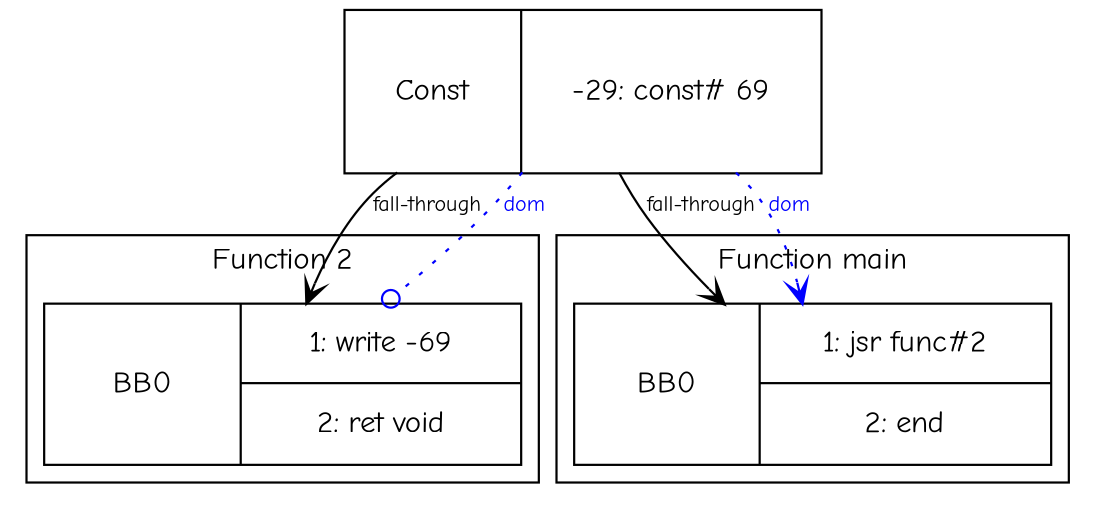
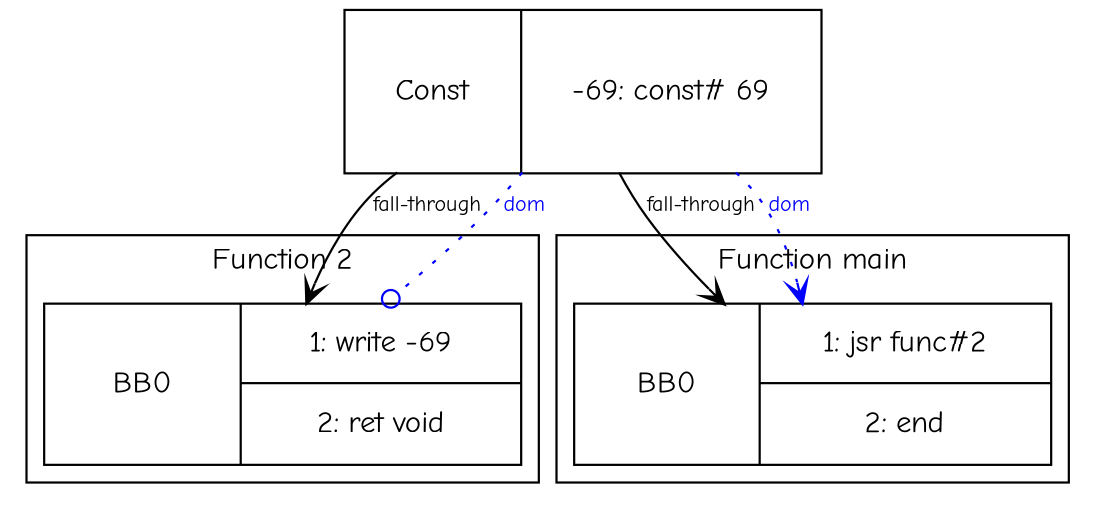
(671, 91) -> (671, 91)
